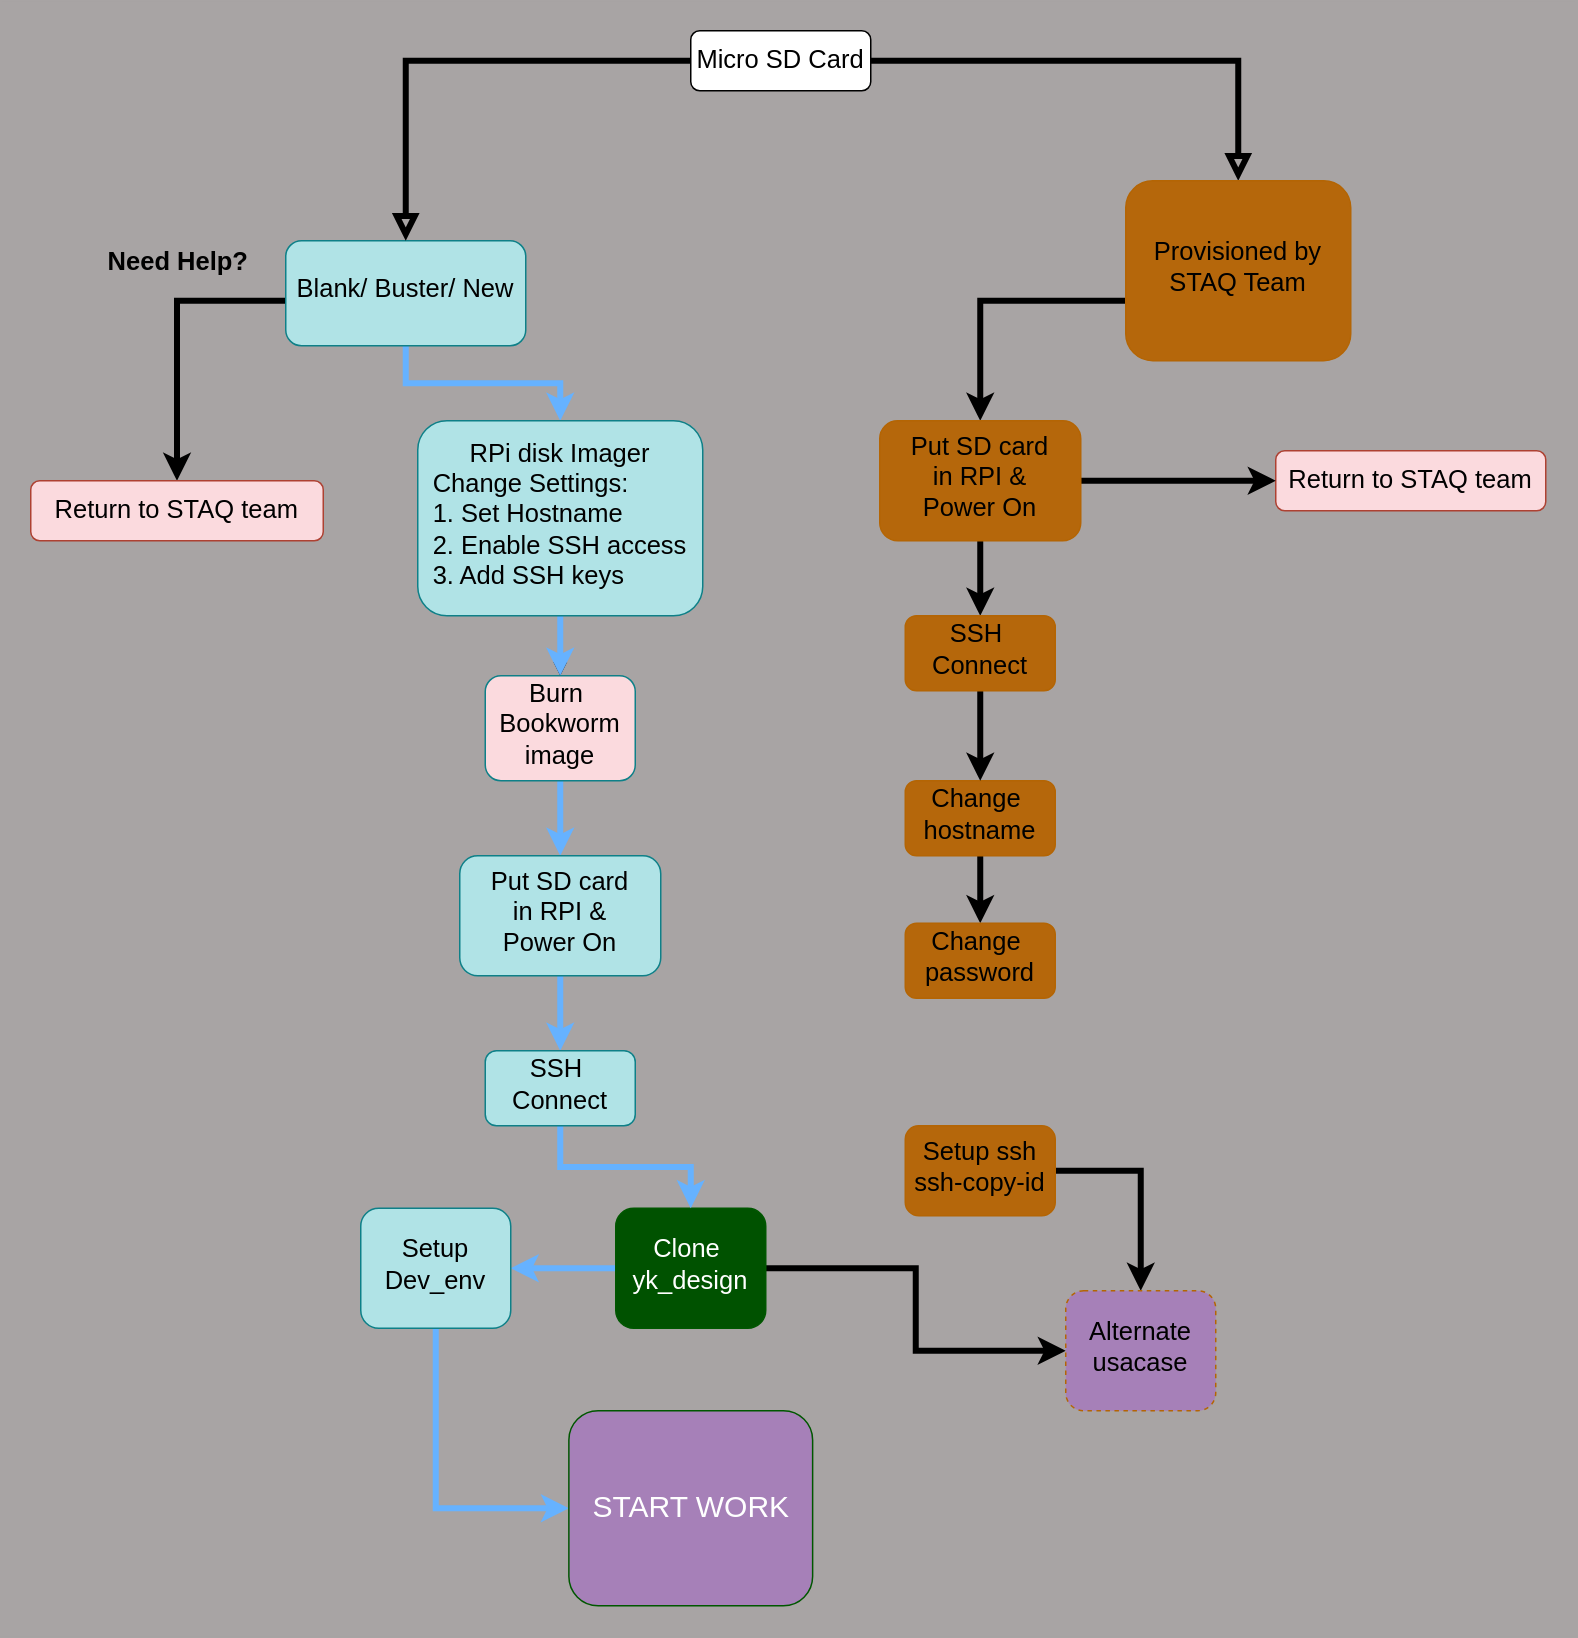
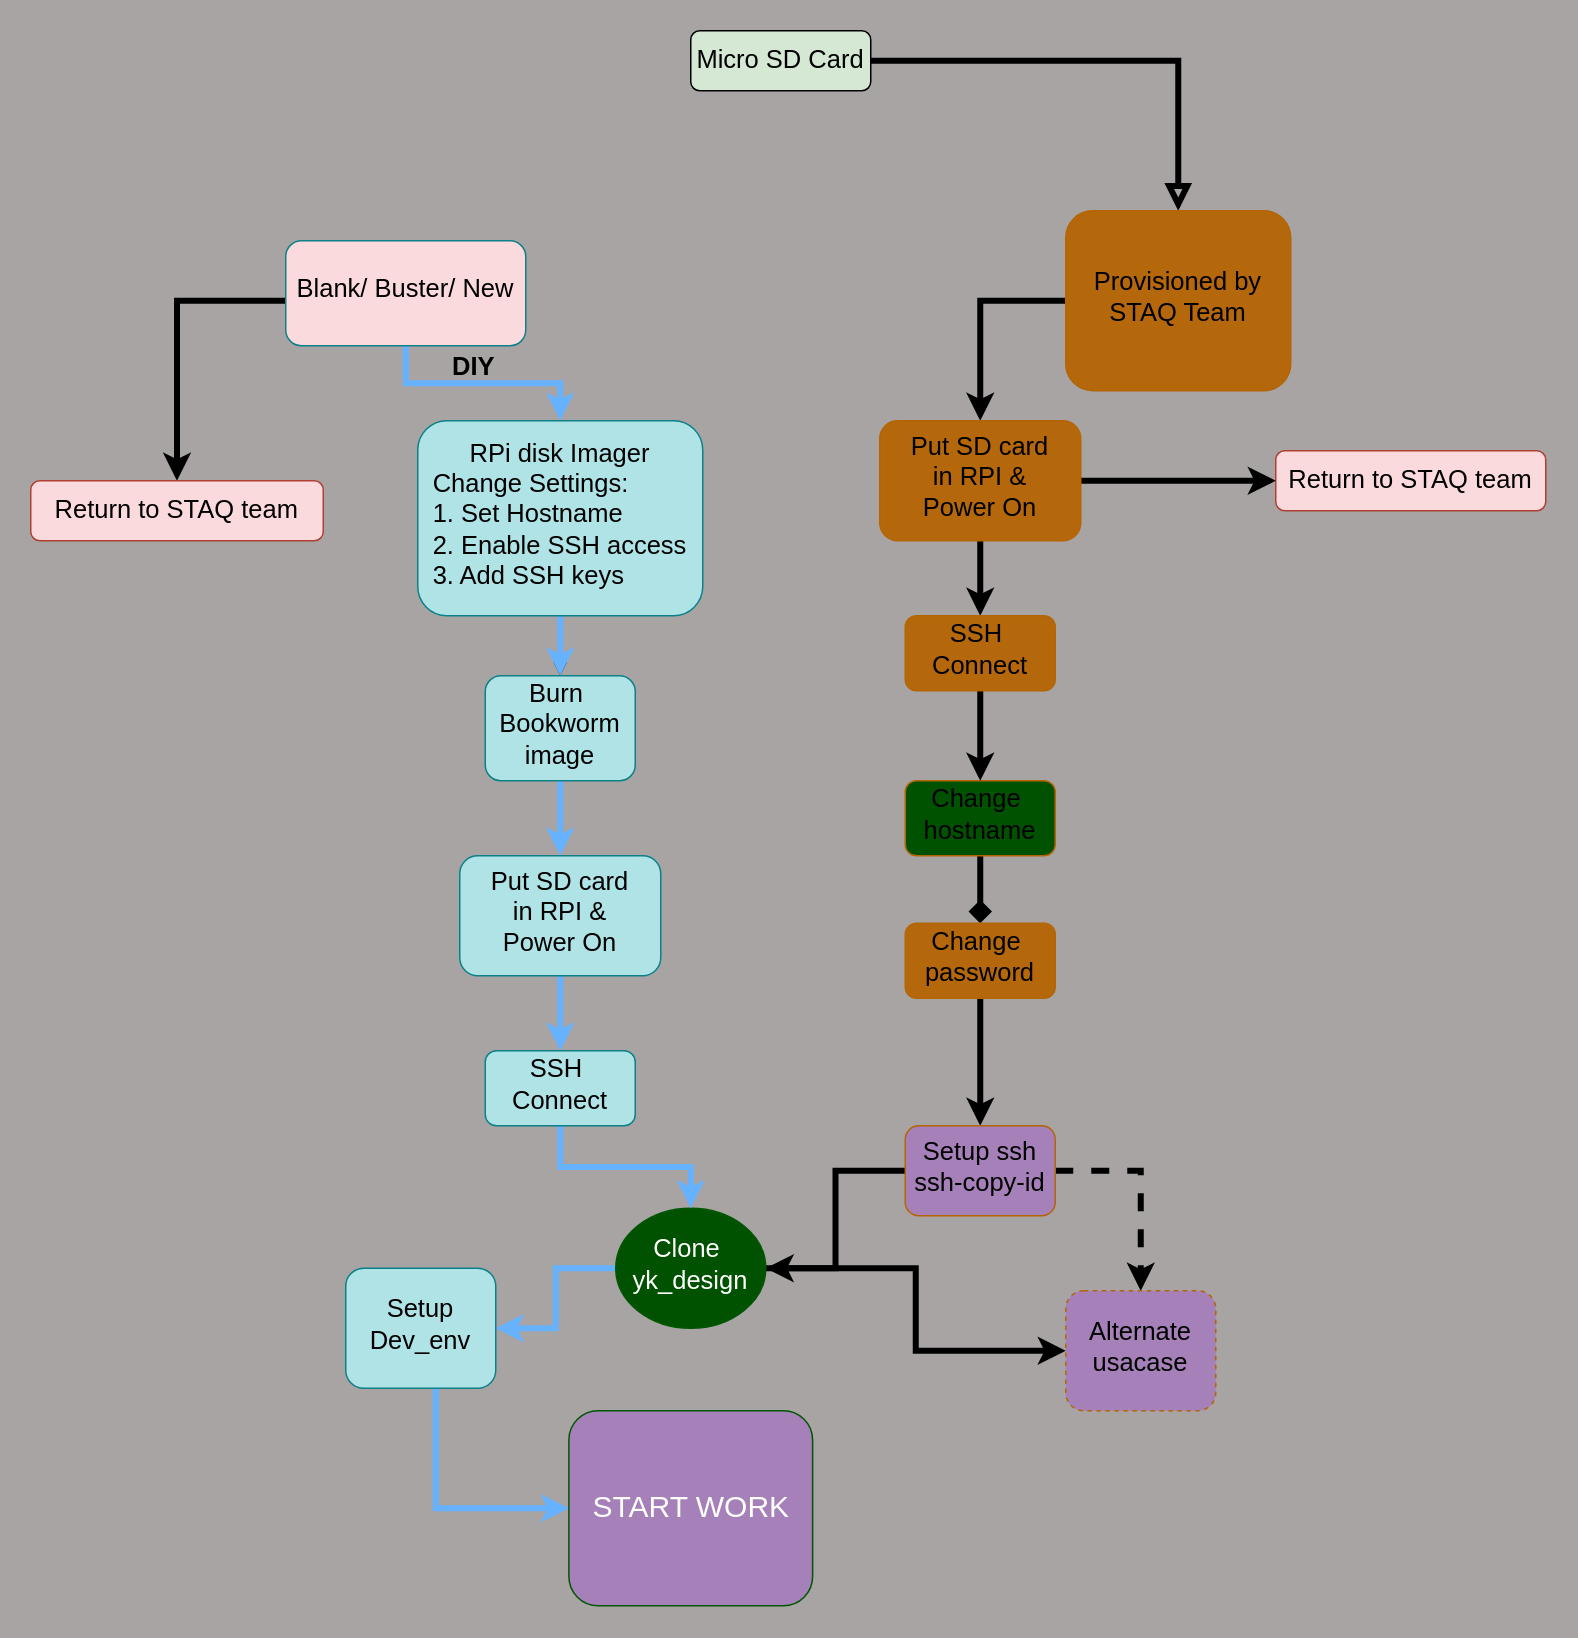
(471, 61) -> none
(781, 61) -> (781, 61)
(177, 263) -> none
(1238, 271) -> (1178, 301)
(406, 293) -> (406, 293)
none -> (473, 368)
(560, 728) -> (560, 728)
(980, 818) -> (980, 818)
(980, 856) -> (980, 856)
none -> (980, 1053)
(980, 1171) -> (980, 1171)
(1081, 1171) -> (1081, 1171)
none -> (836, 1184)
(436, 1268) -> (421, 1328)
(691, 1268) -> (691, 1268)
